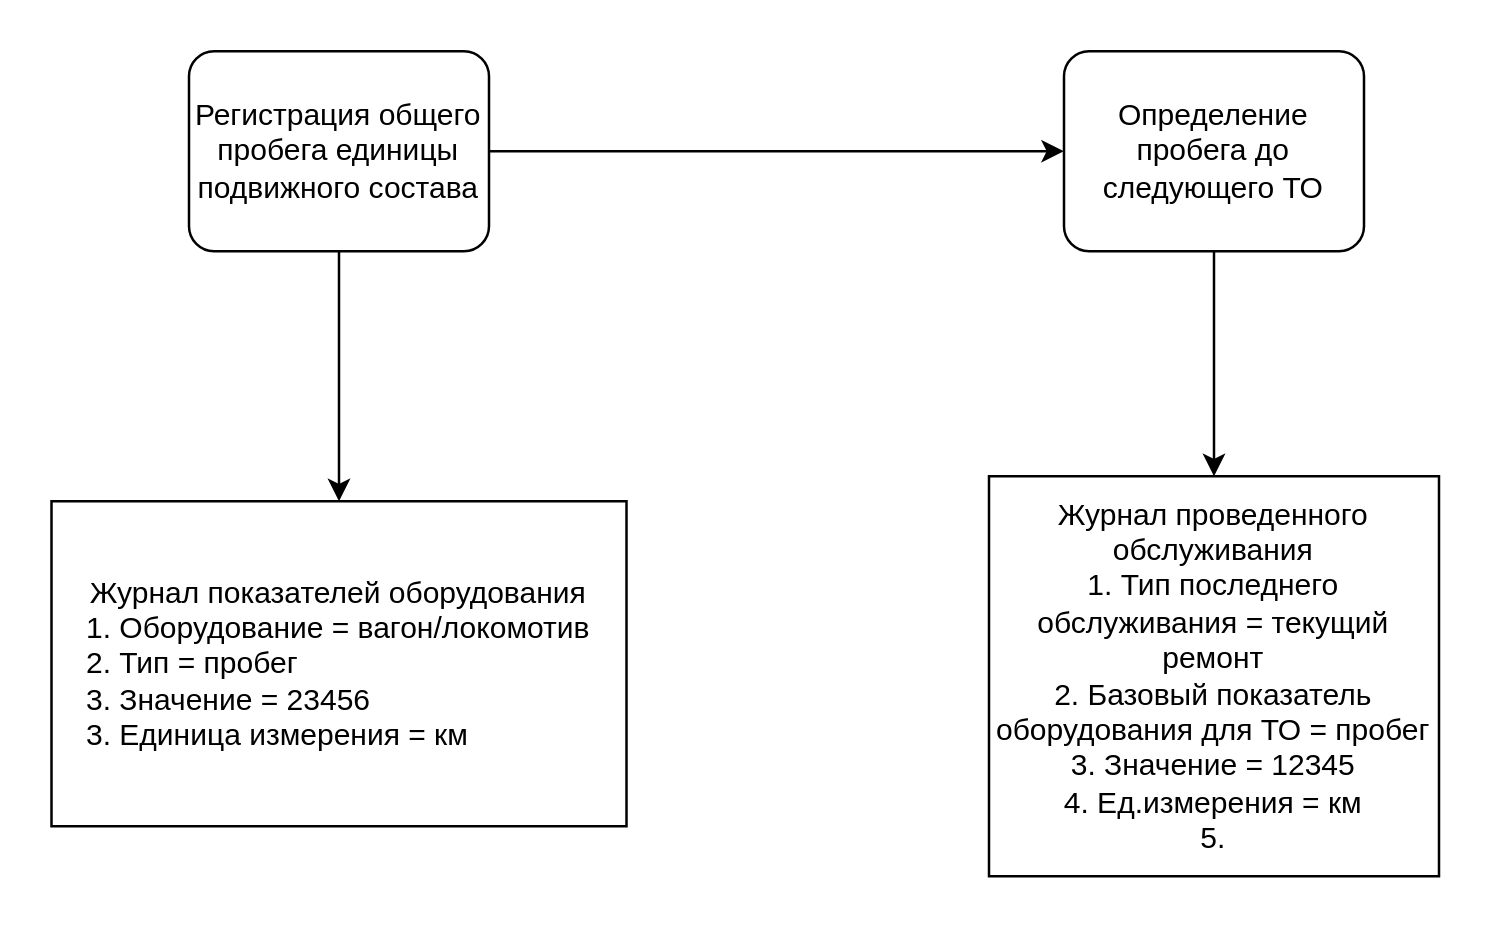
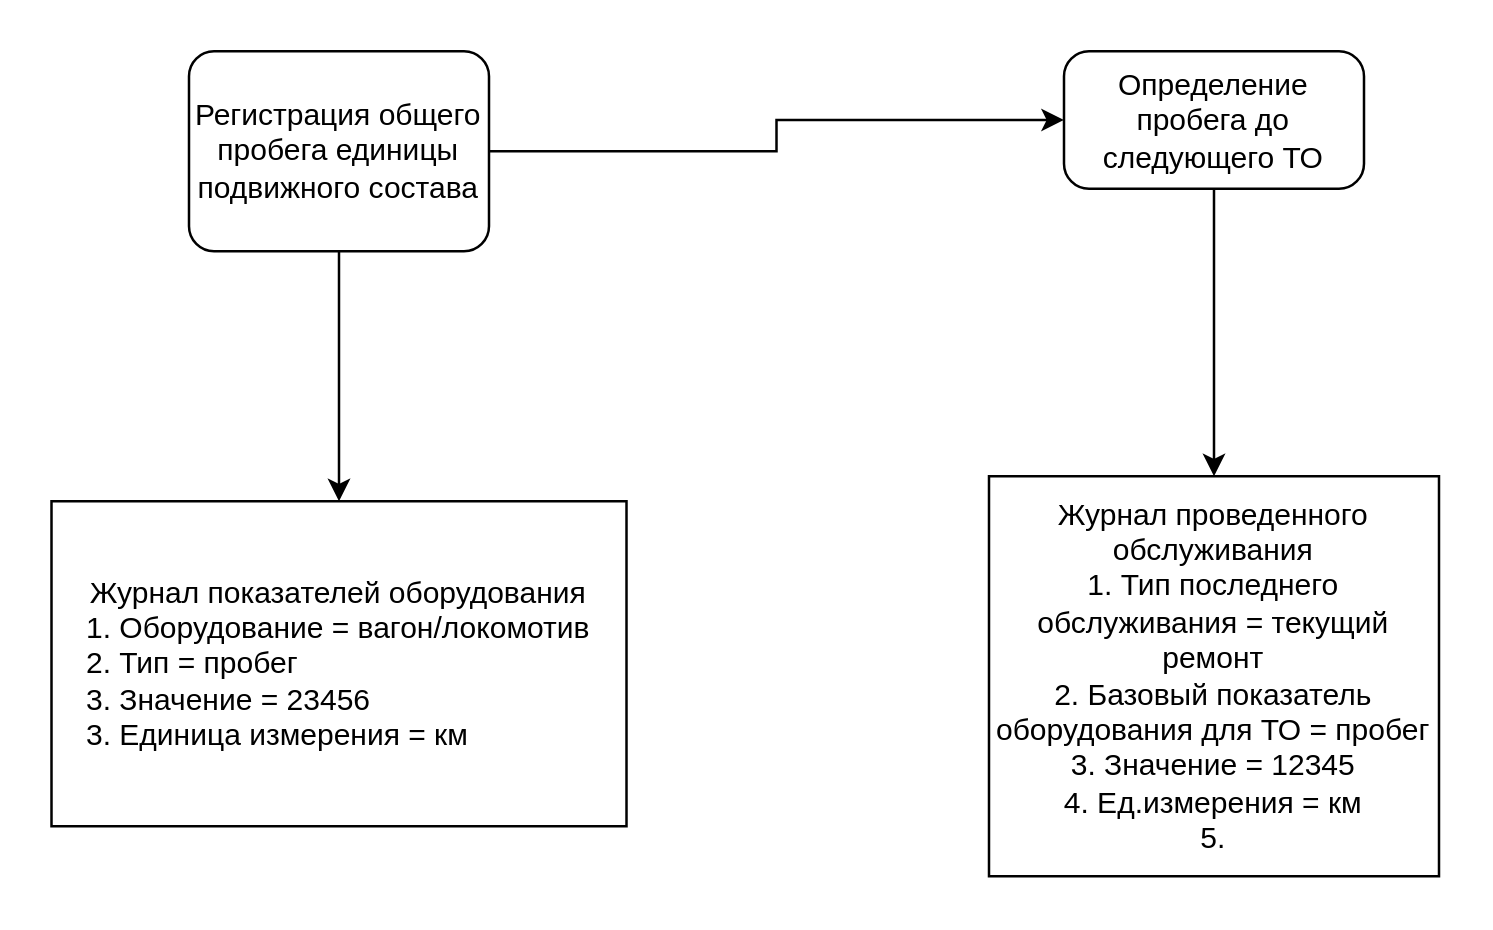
(1214, 151) -> (1214, 120)
